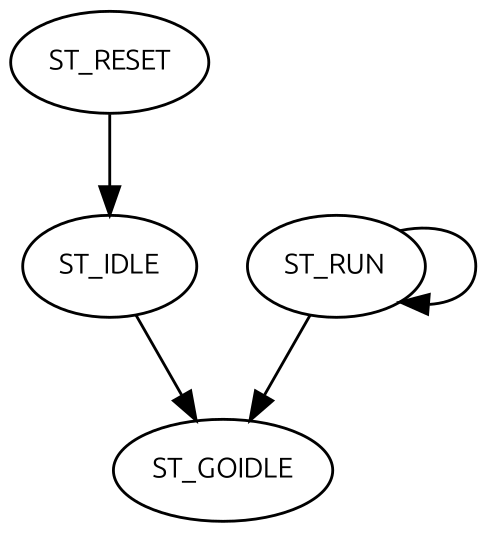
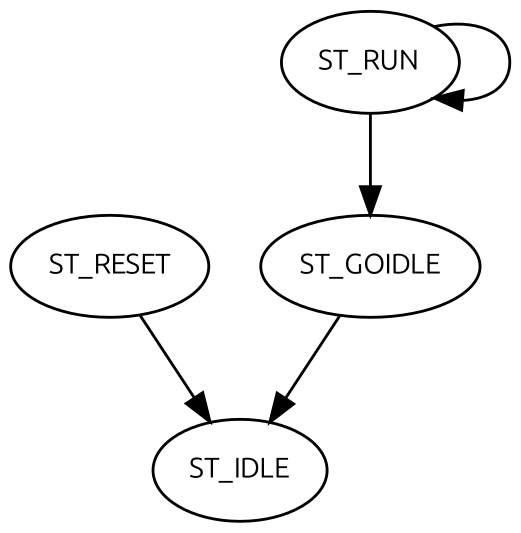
(159, 355) -> (312, 357)
